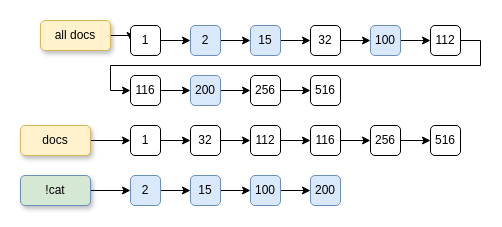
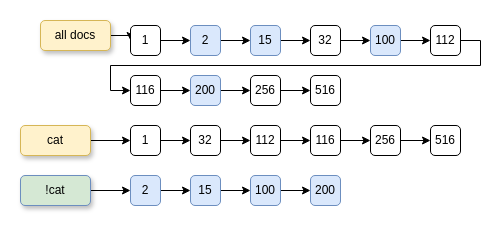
(56, 141) -> (56, 141)
